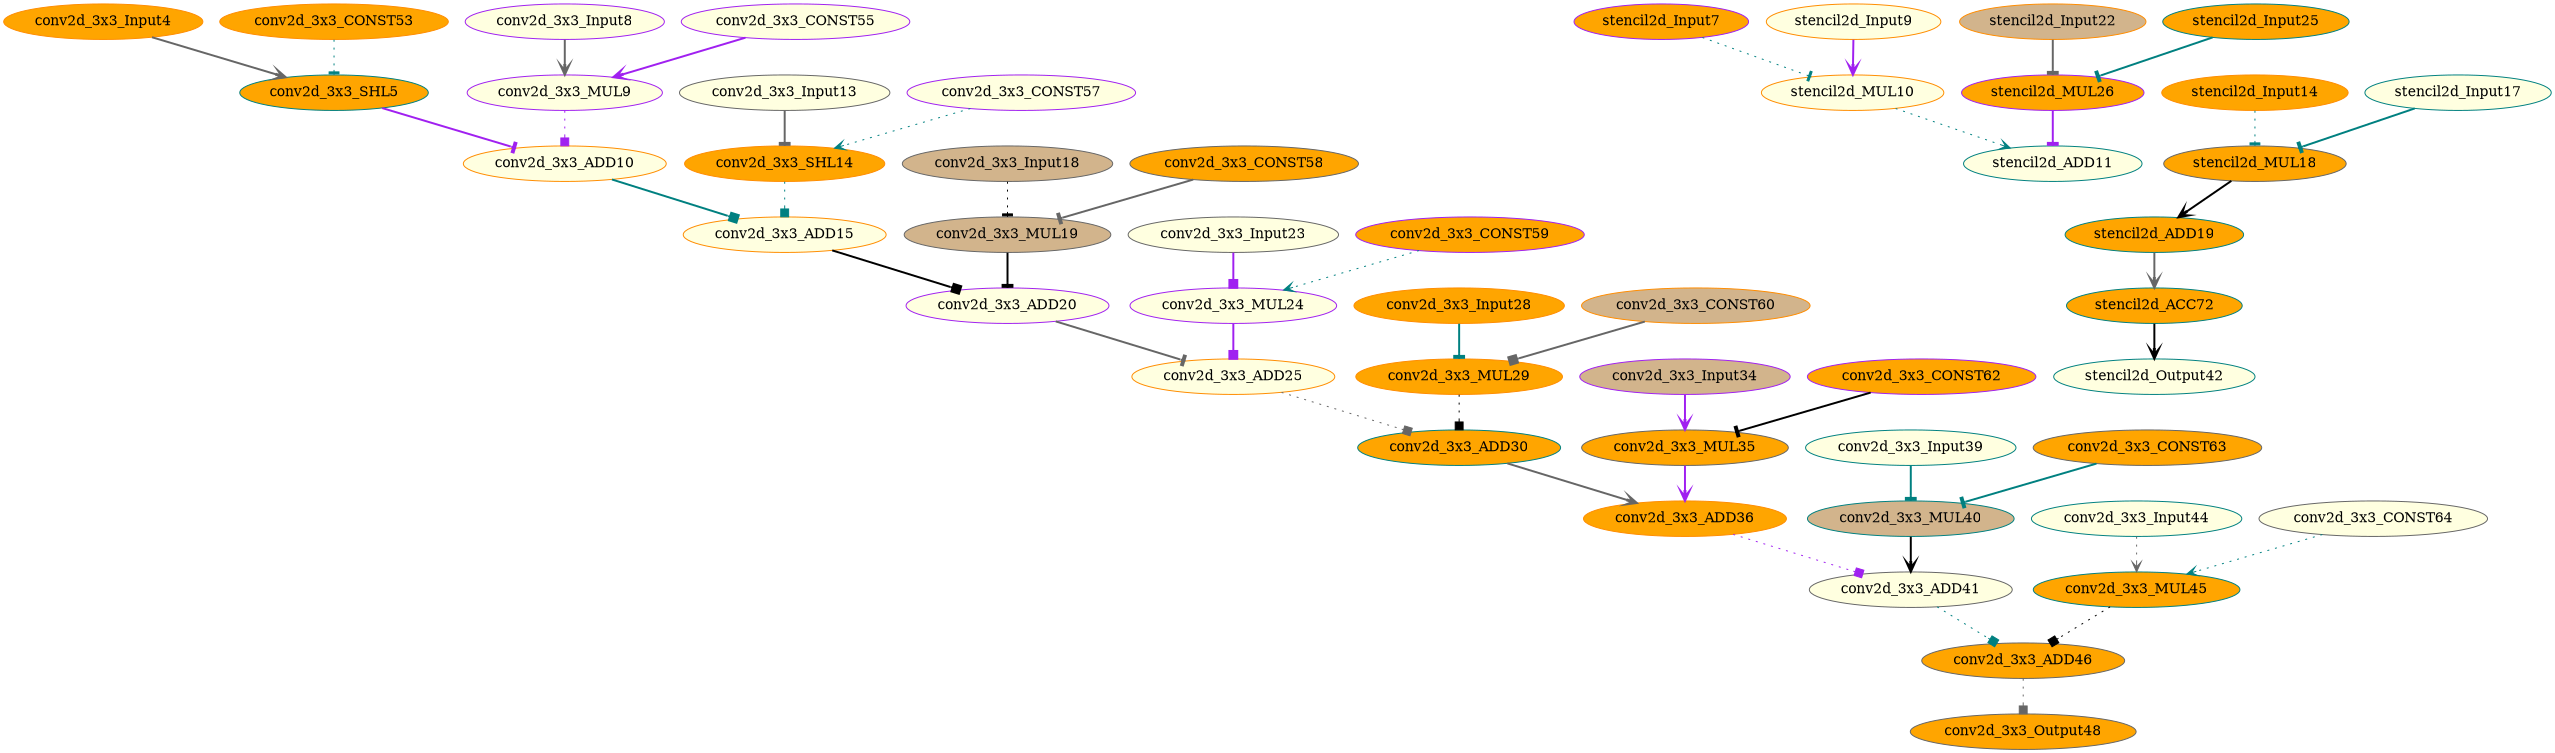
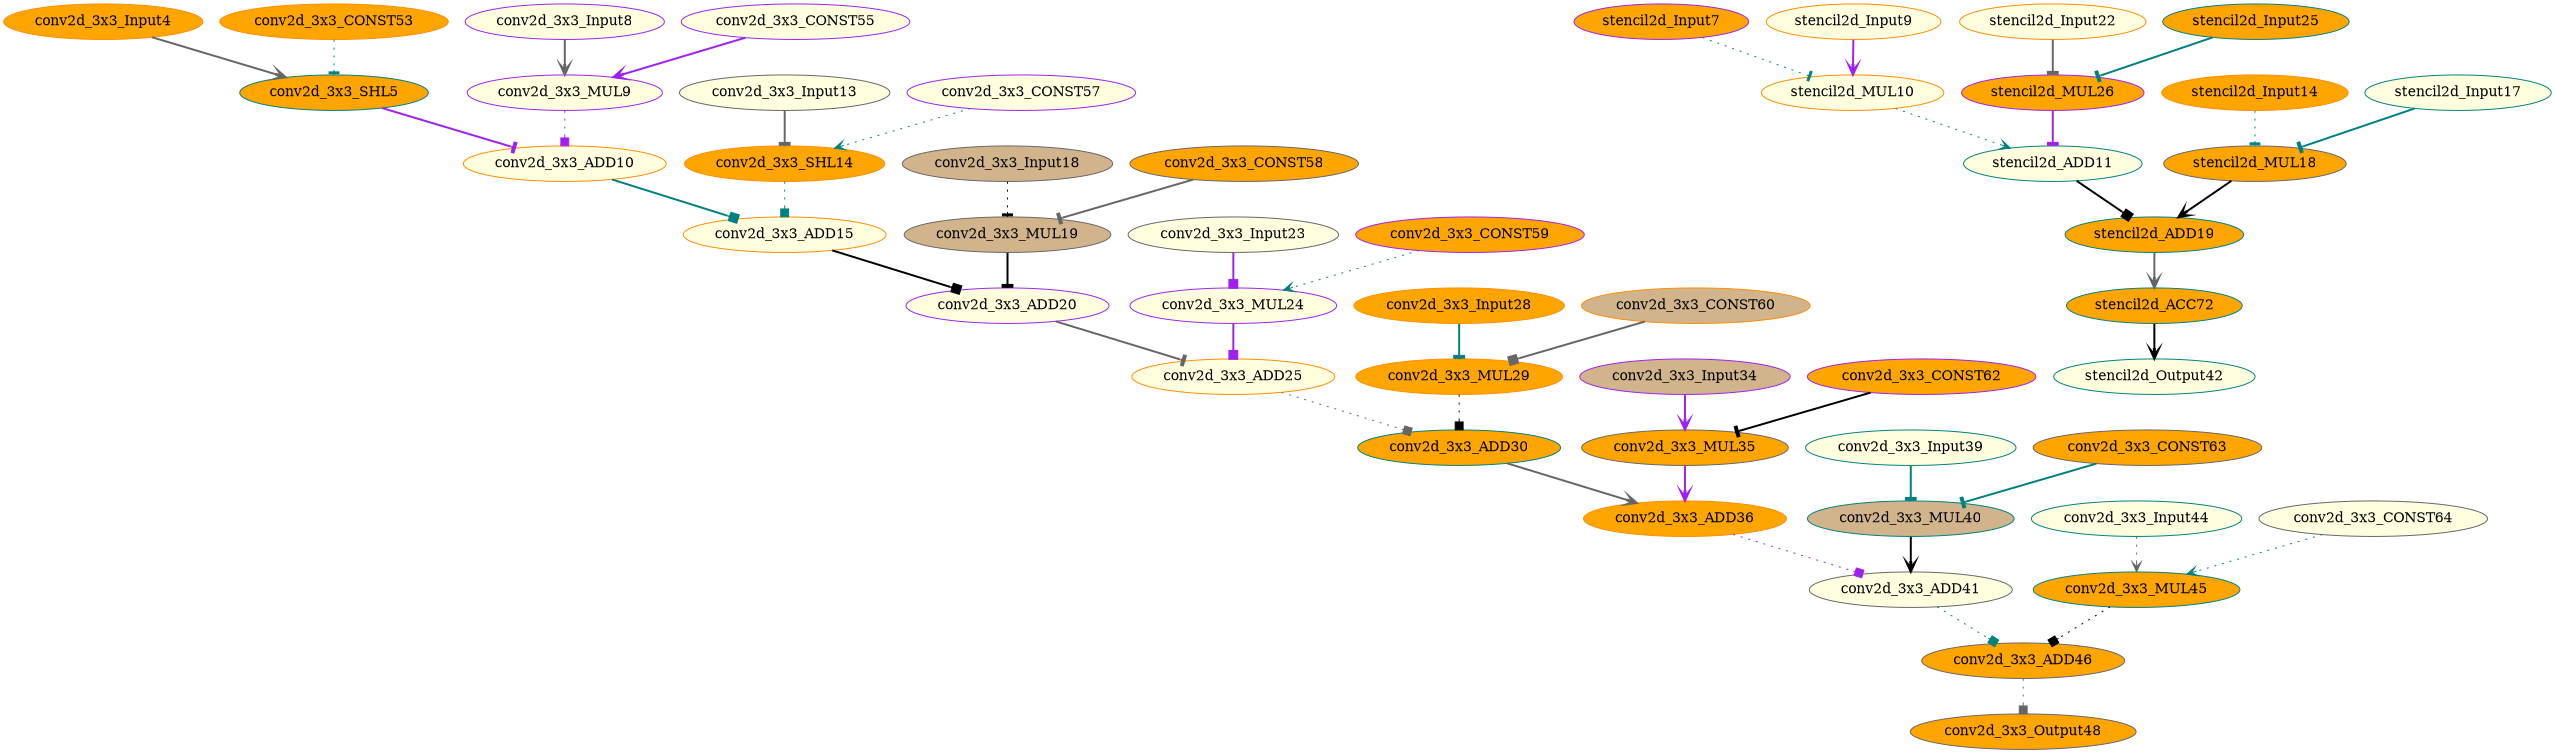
(2053, 22) -> (2053, 22)
none -> (2099, 196)
